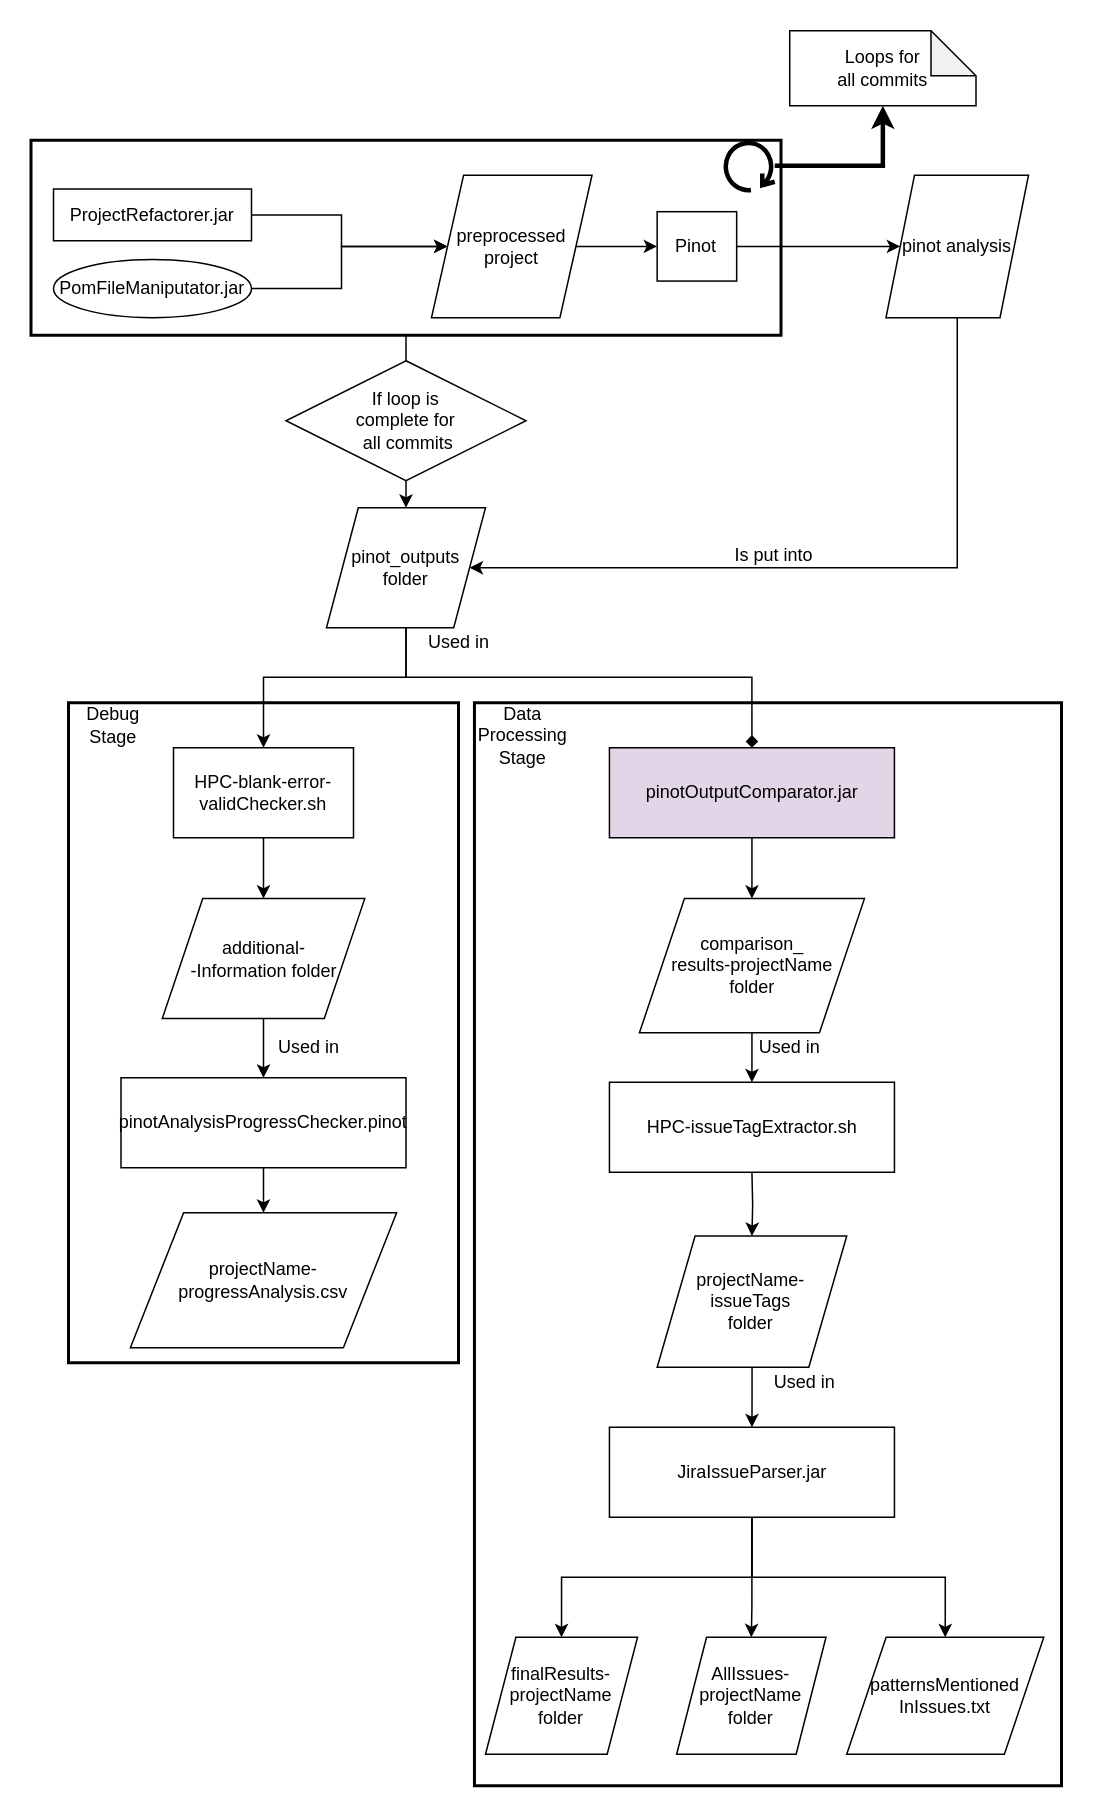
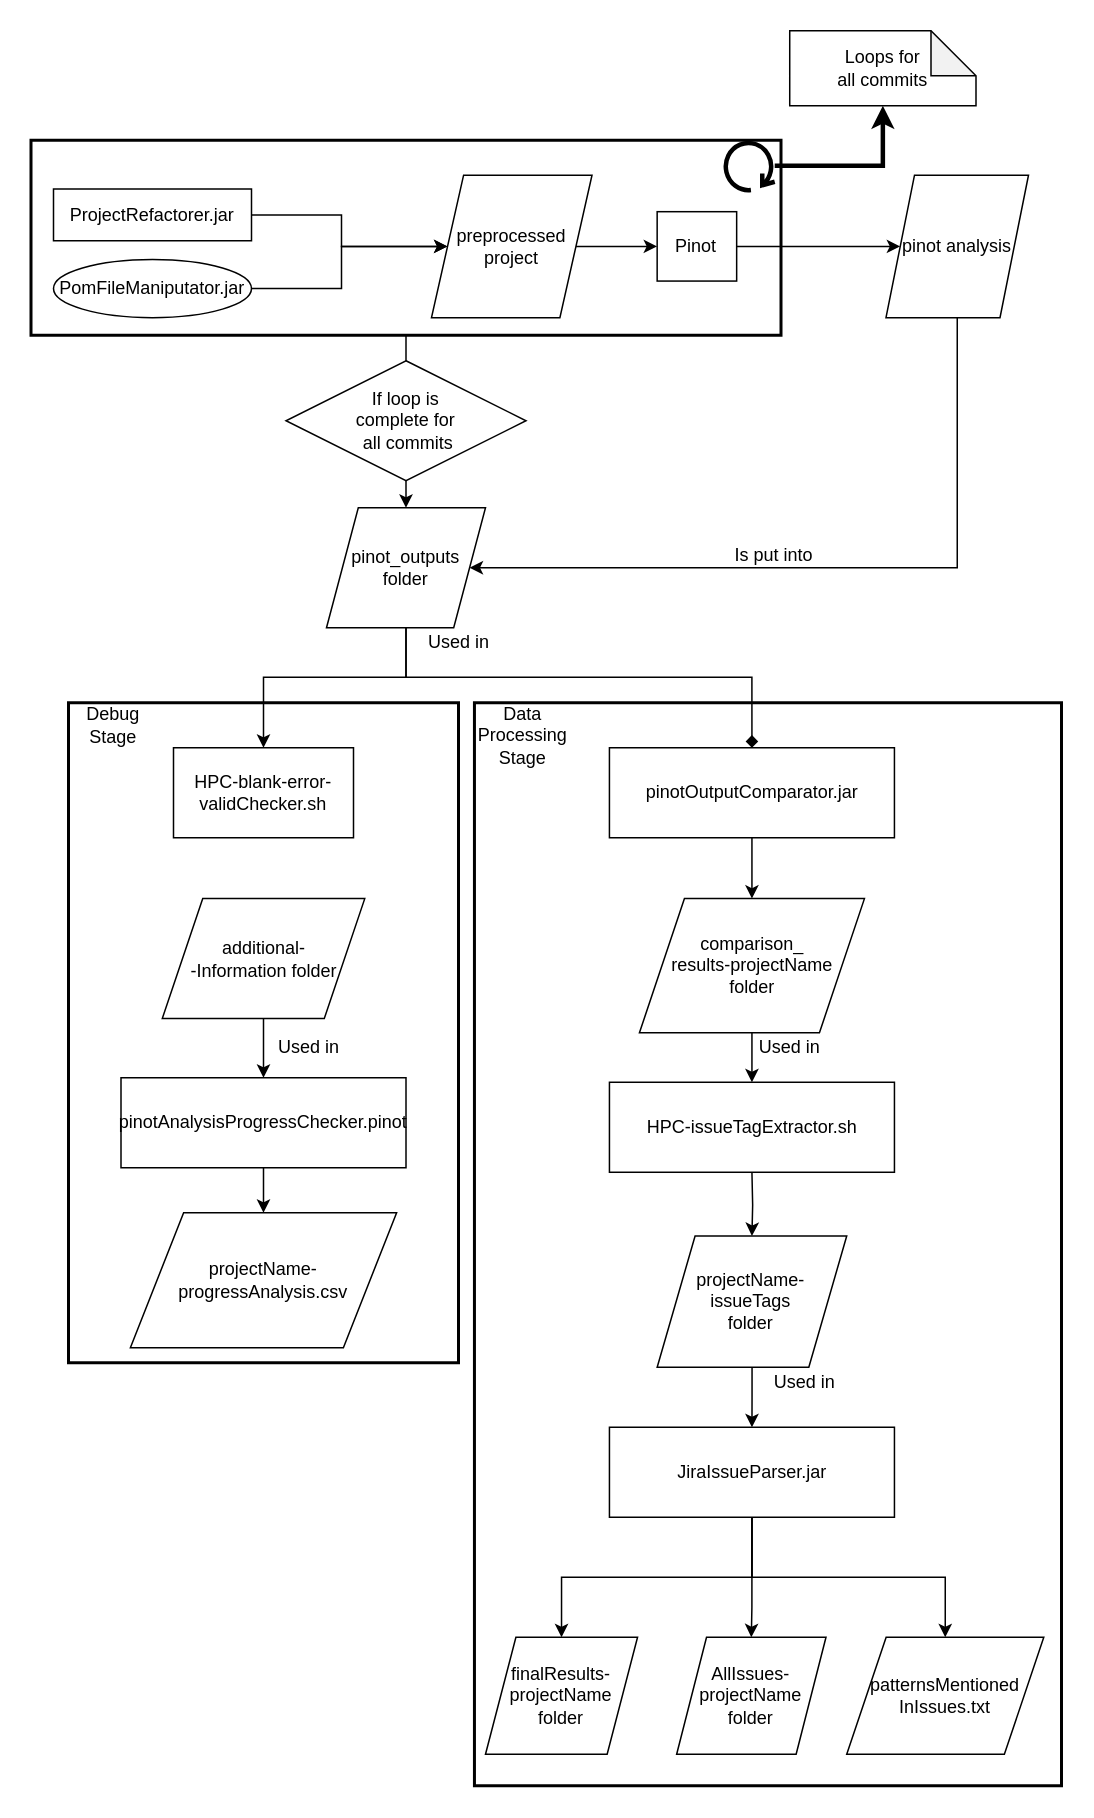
(752, 793) -> (752, 793)
(263, 863) -> none
